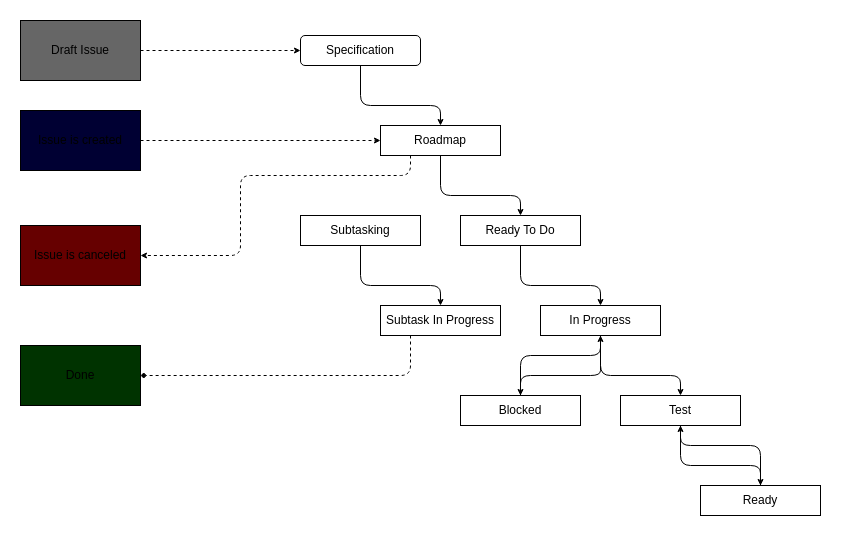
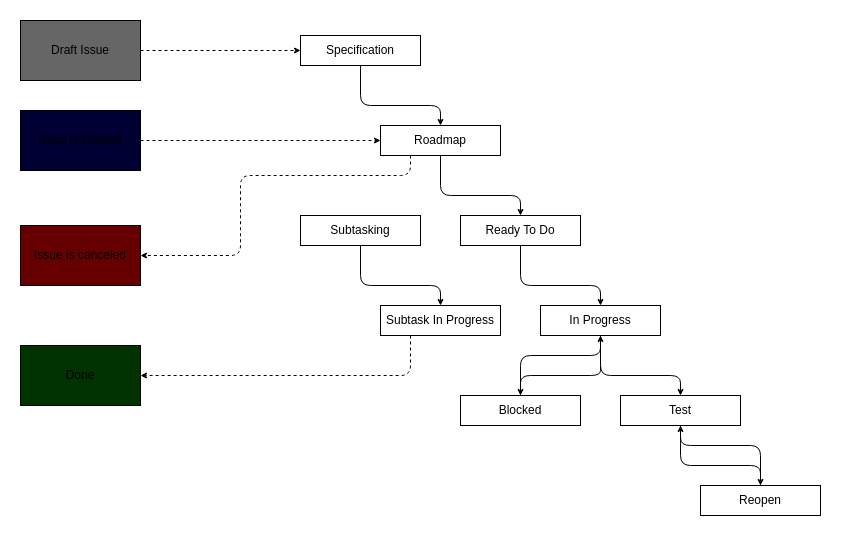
(361, 51) -> (361, 51)
(147, 376) -> (147, 376)
(761, 501) -> (761, 501)
